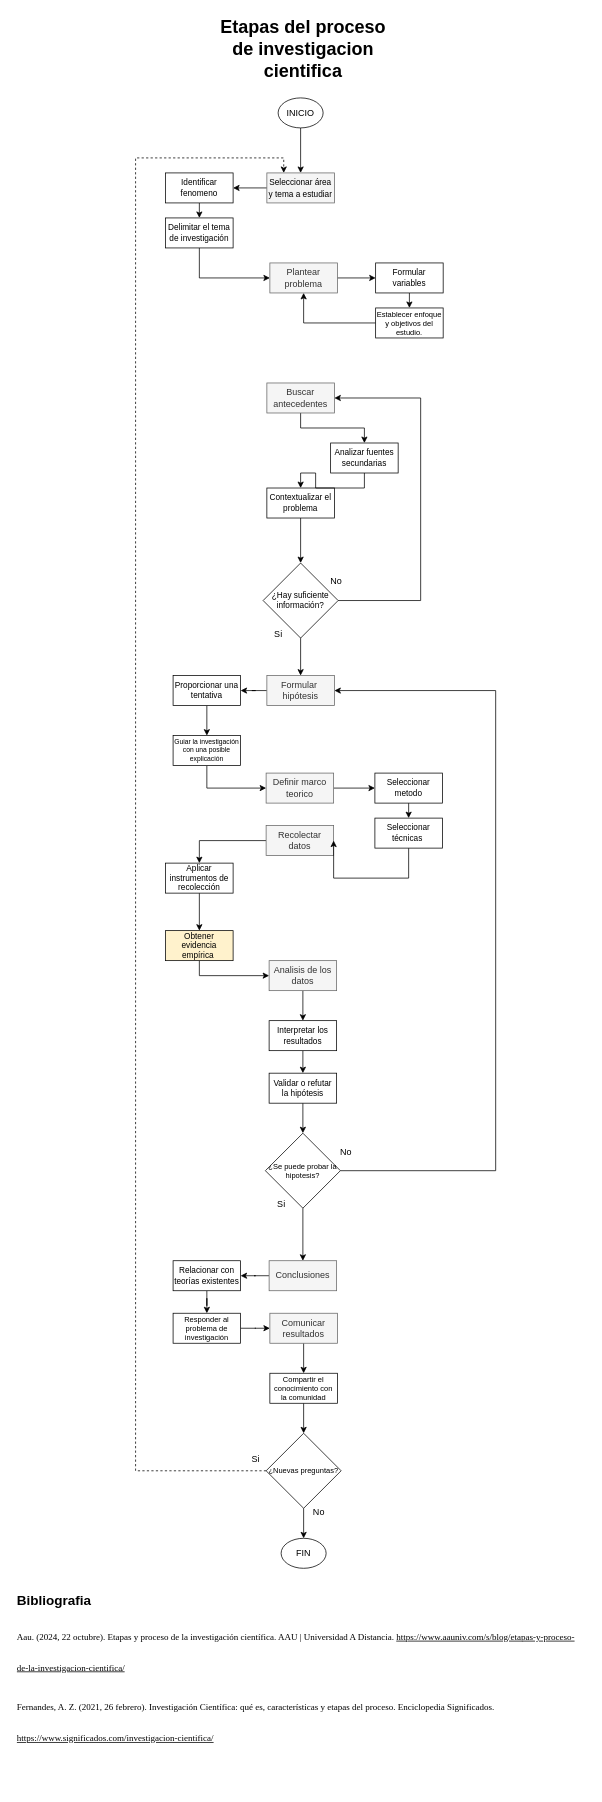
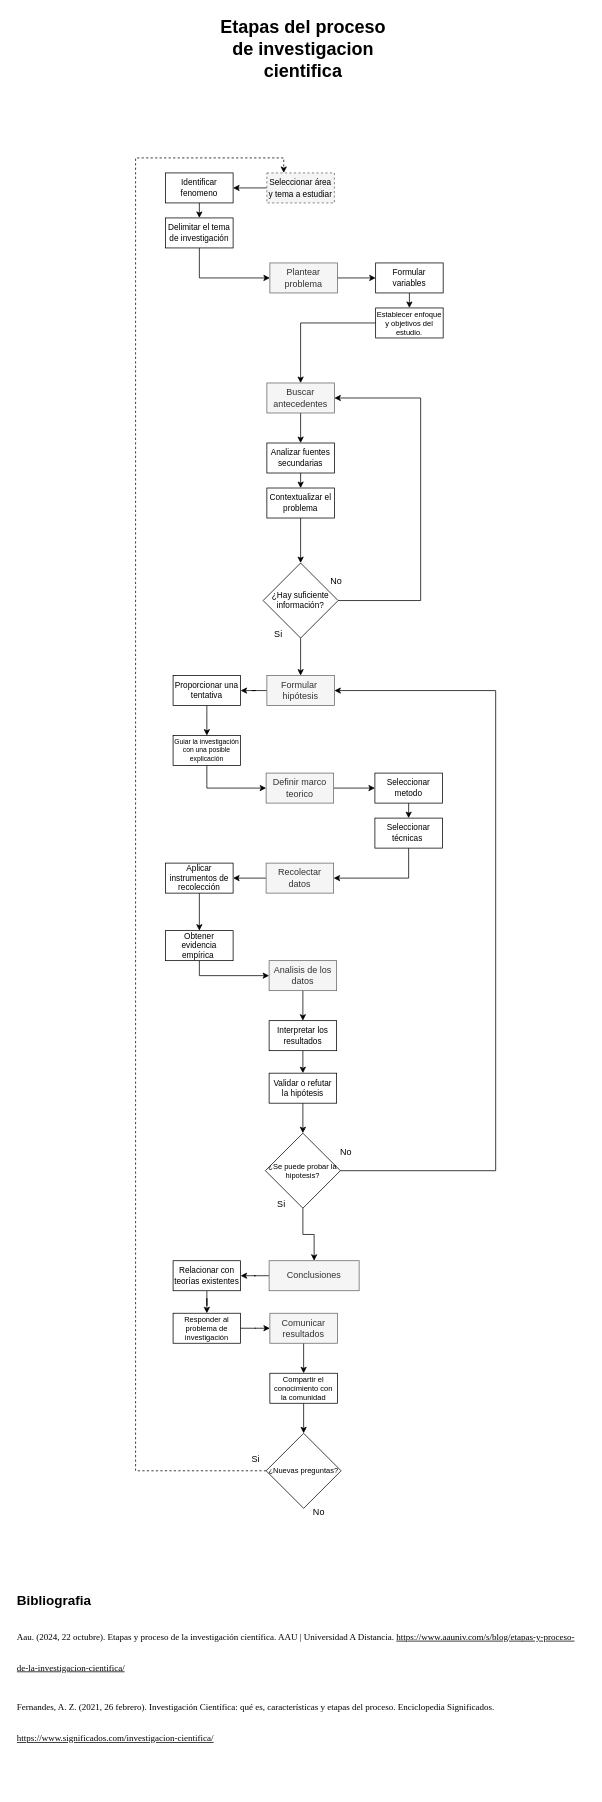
(300, 113) -> none
(300, 148) -> none
(300, 188) -> (300, 188)
(303, 312) -> (300, 348)
(364, 458) -> (300, 458)
(300, 840) -> (300, 878)
(199, 945) -> (199, 945)
(303, 1275) -> (314, 1275)
(303, 1520) -> none
(303, 1553) -> none
